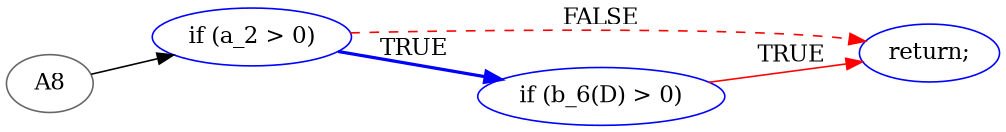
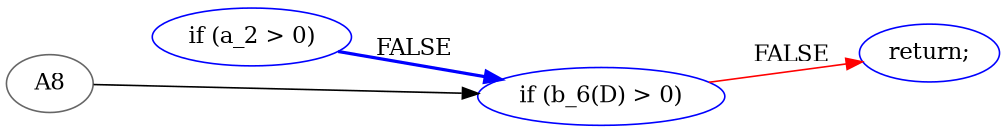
(600, 30) -> none
(415, 49) -> (415, 49)
(792, 55) -> (792, 55)
(124, 66) -> (278, 89)
